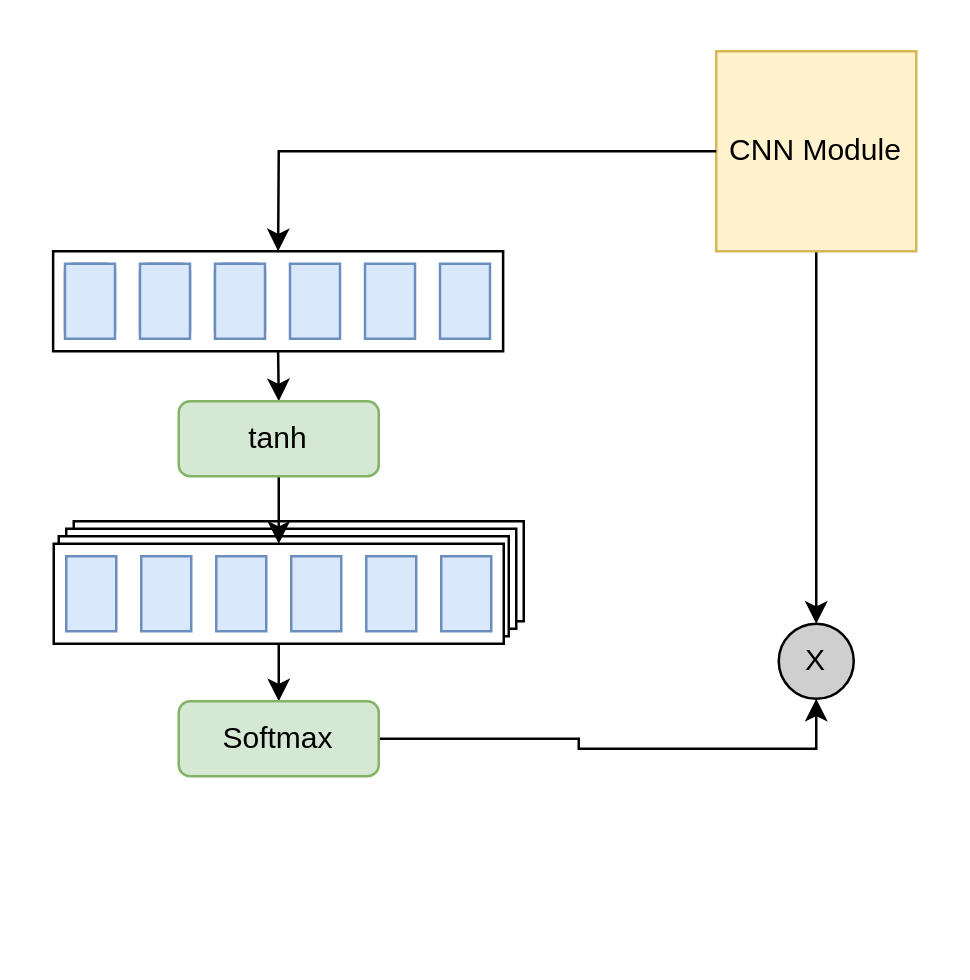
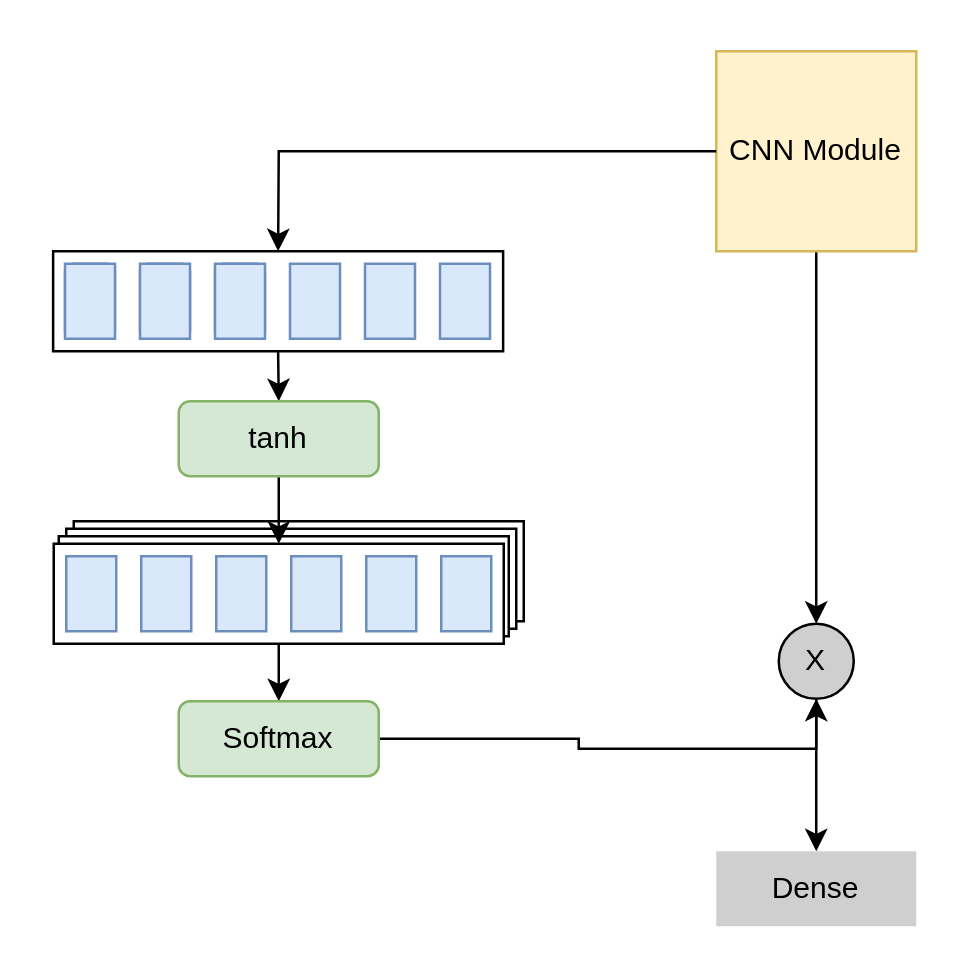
none -> (816, 794)
none -> (816, 889)
